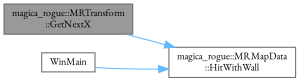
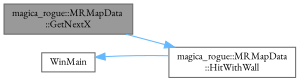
(68, 19) -> (68, 19)
(127, 69) -> (137, 56)
